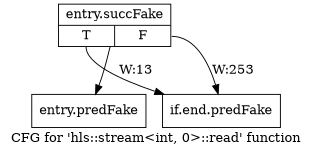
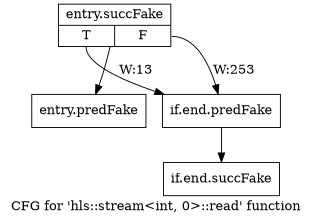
none -> (221, 179)
